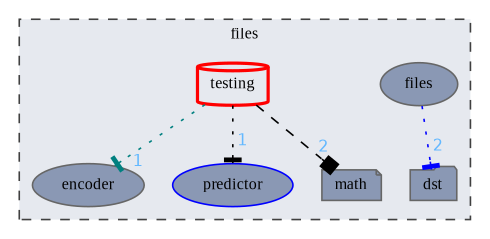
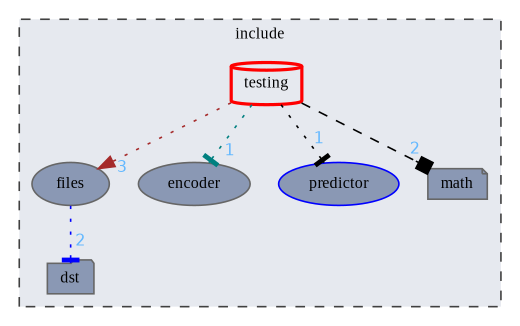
(245, 35) -> (260, 35)
none -> (172, 132)
